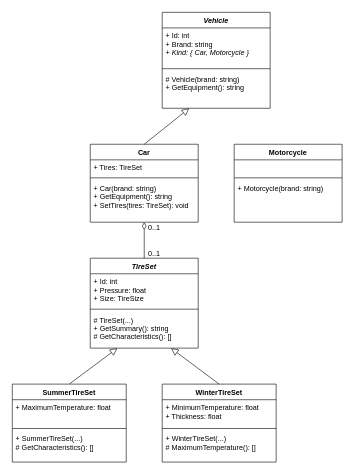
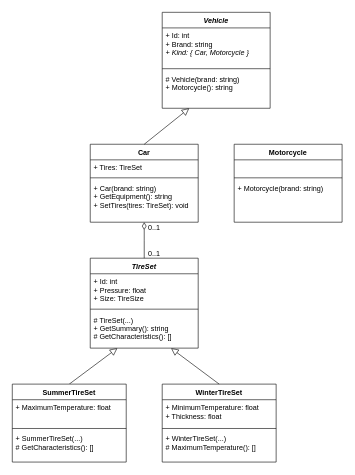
(208, 79) -> (208, 79)
